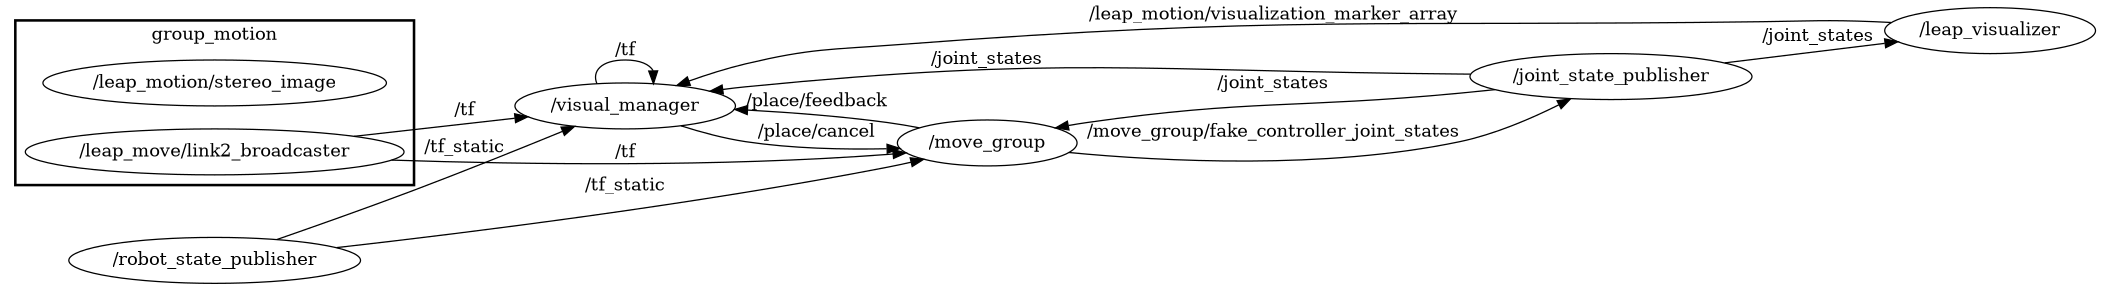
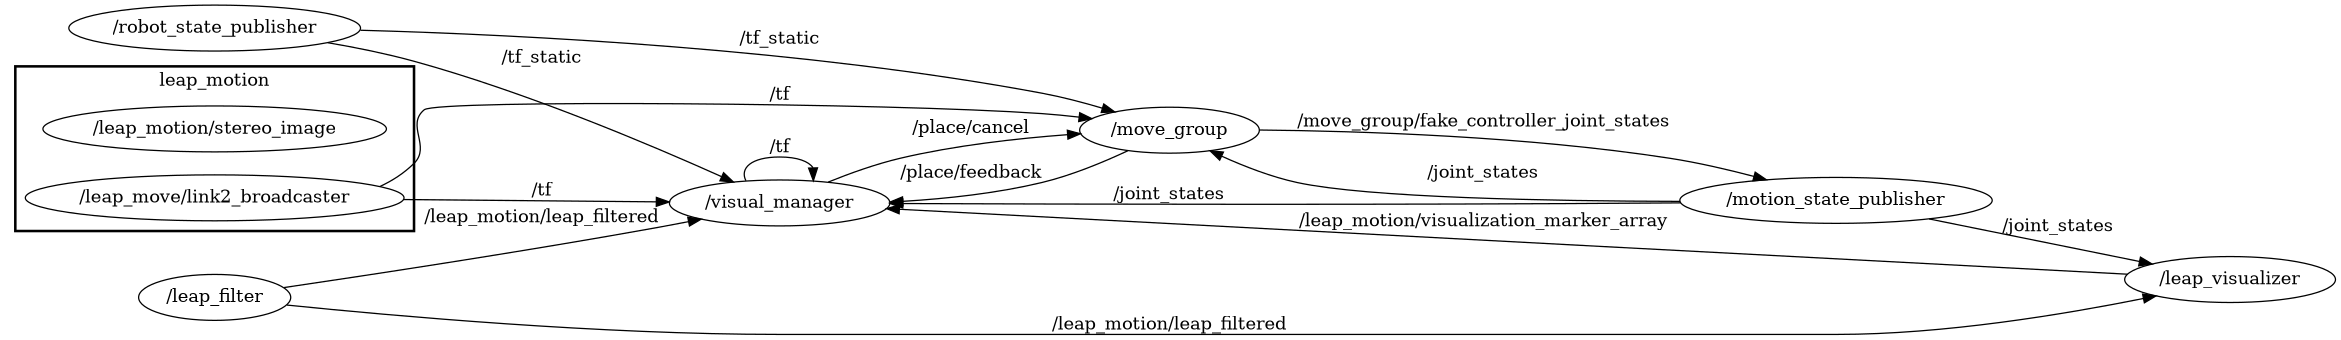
(215, 35) -> (215, 81)
(1611, 77) -> (1836, 200)
none -> (215, 297)
